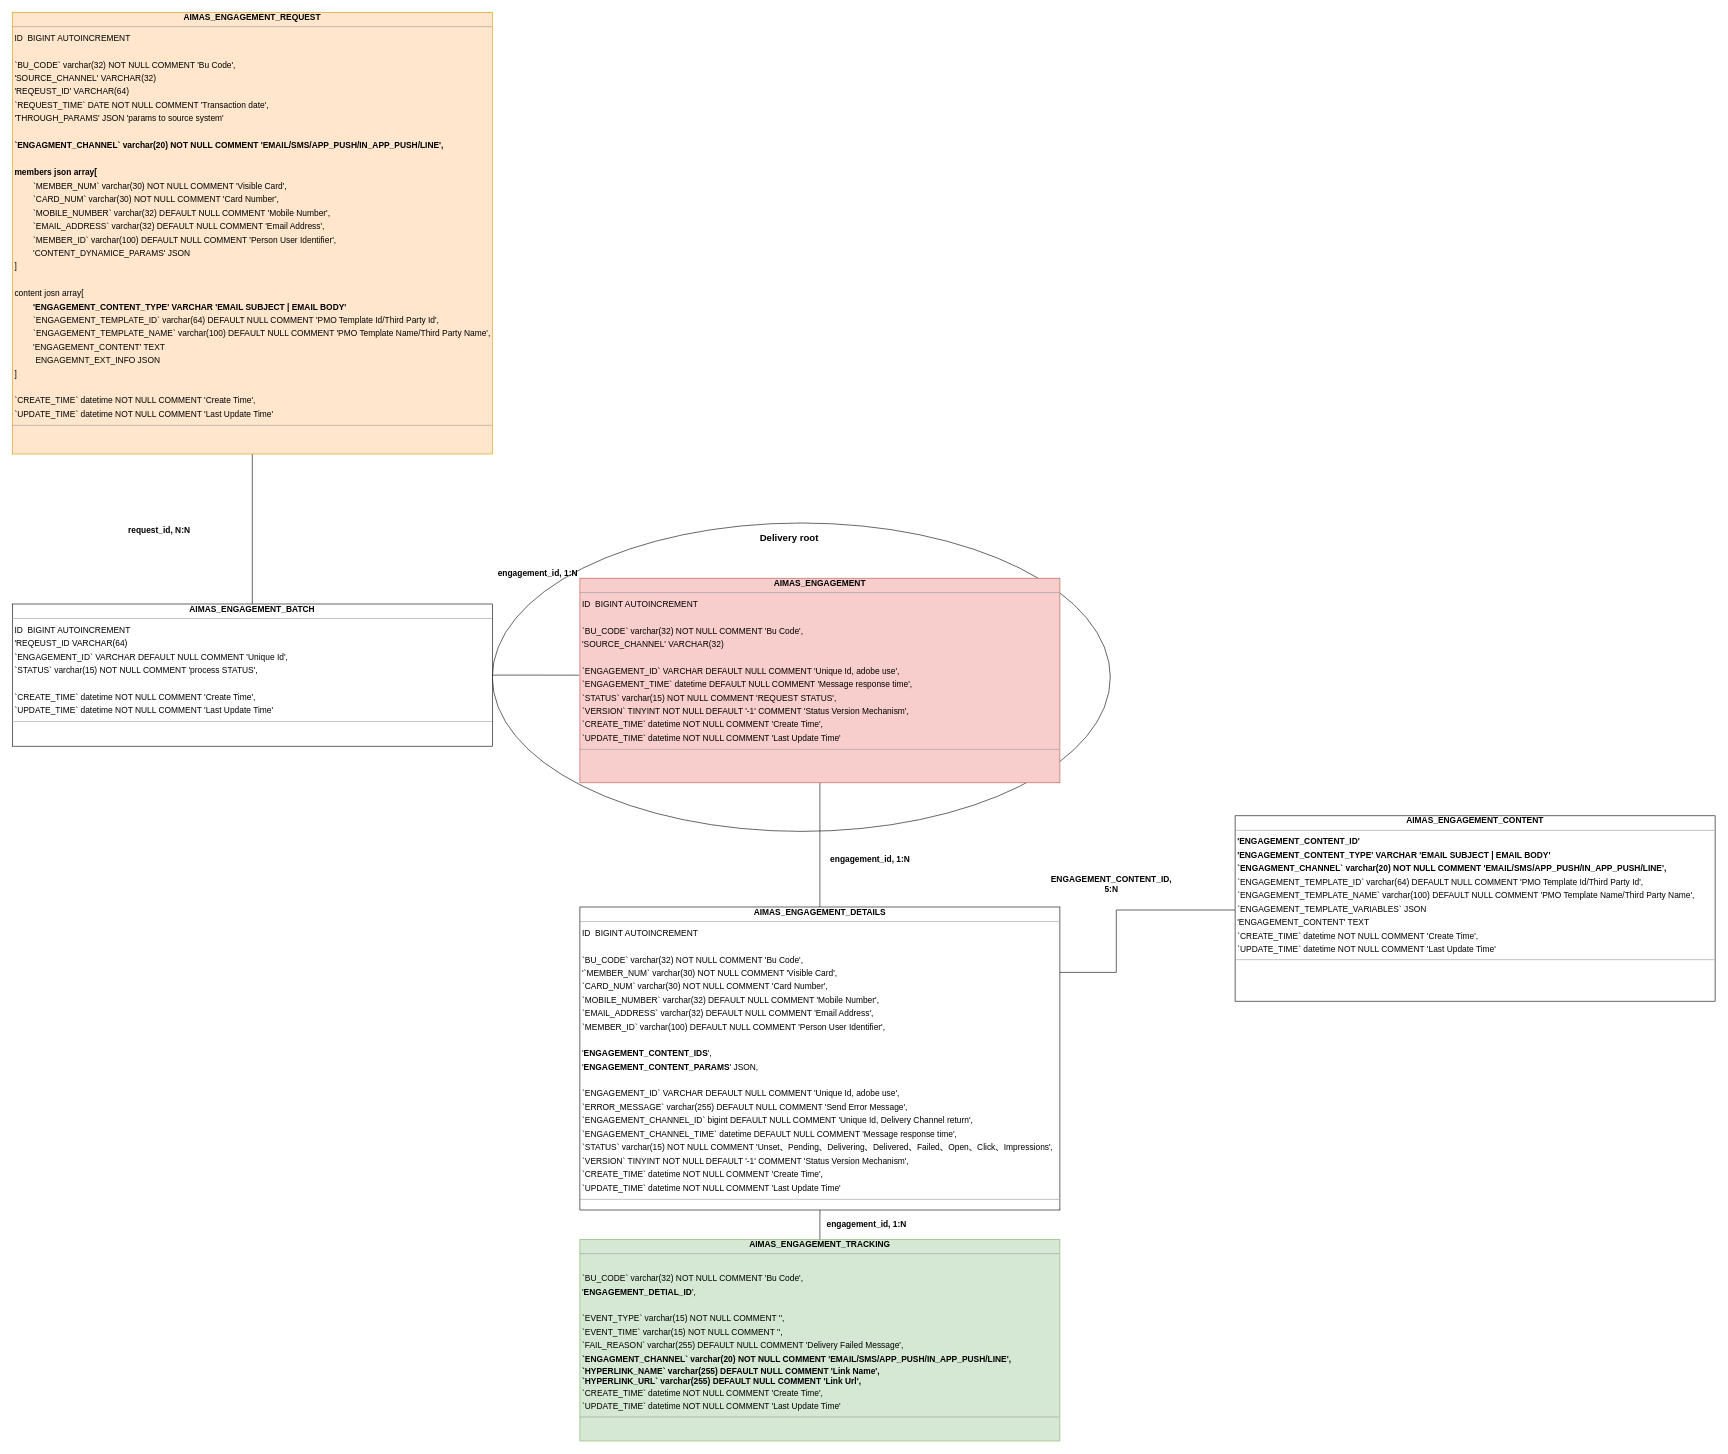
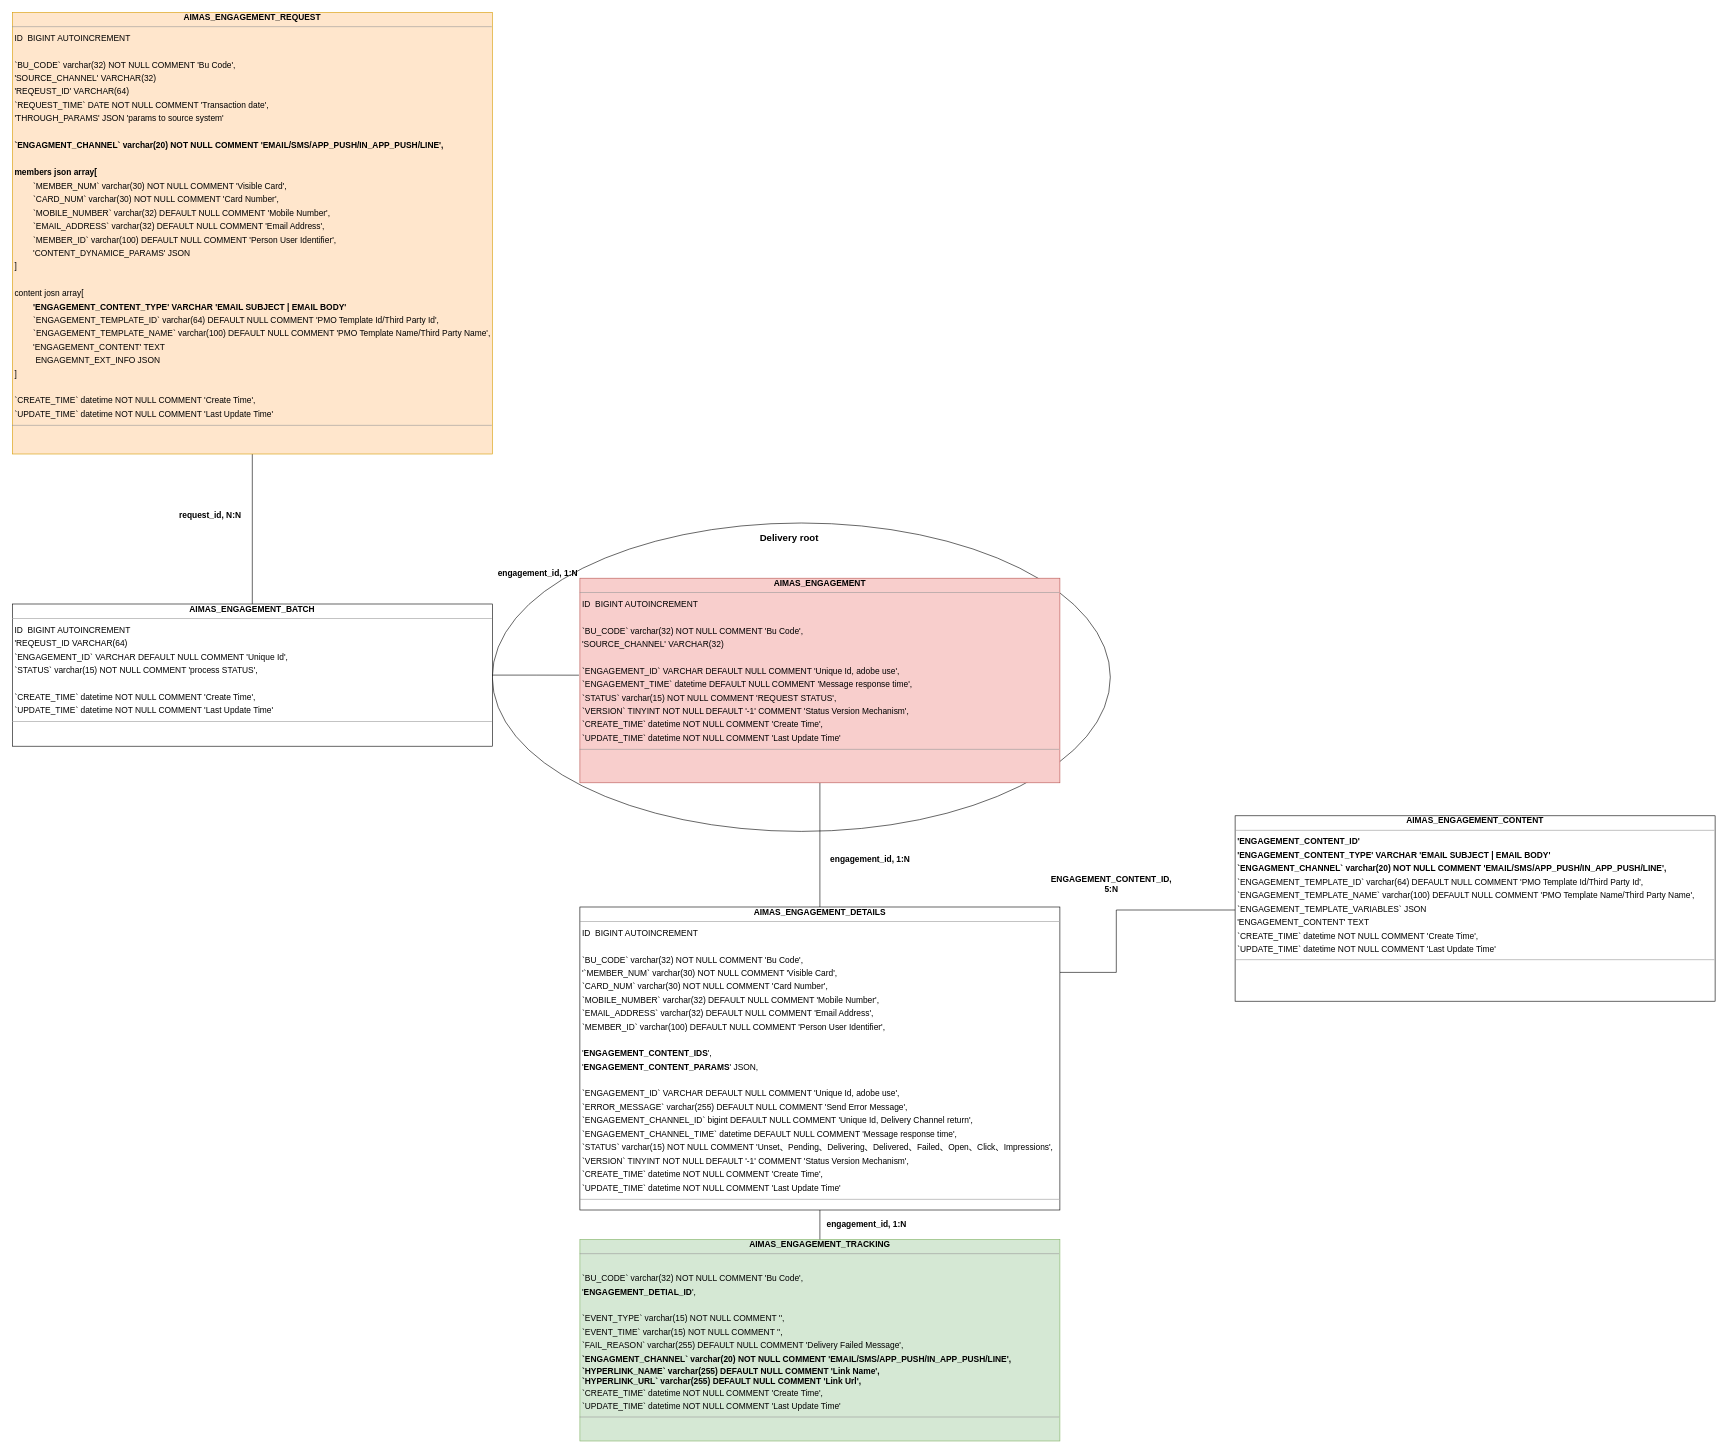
(159, 530) -> (210, 515)
